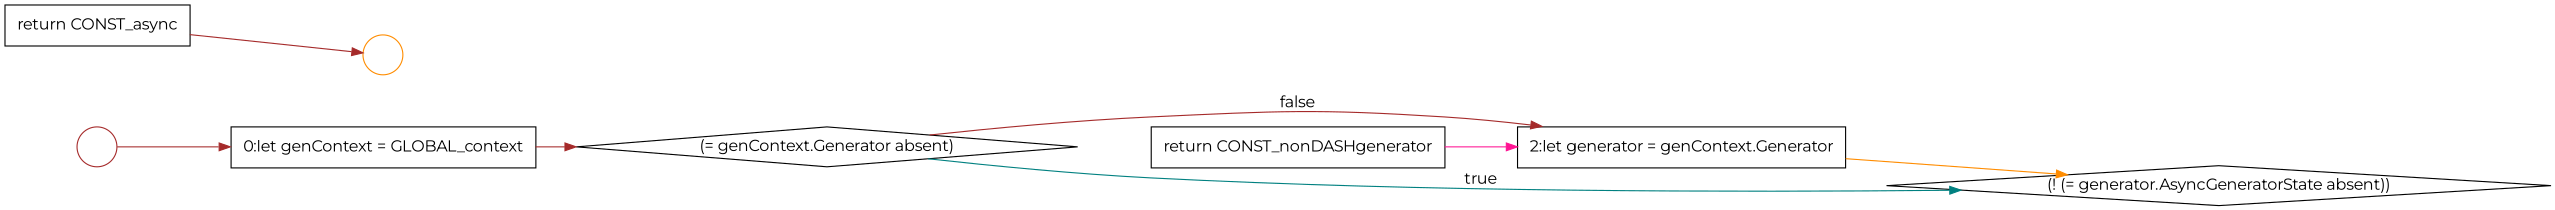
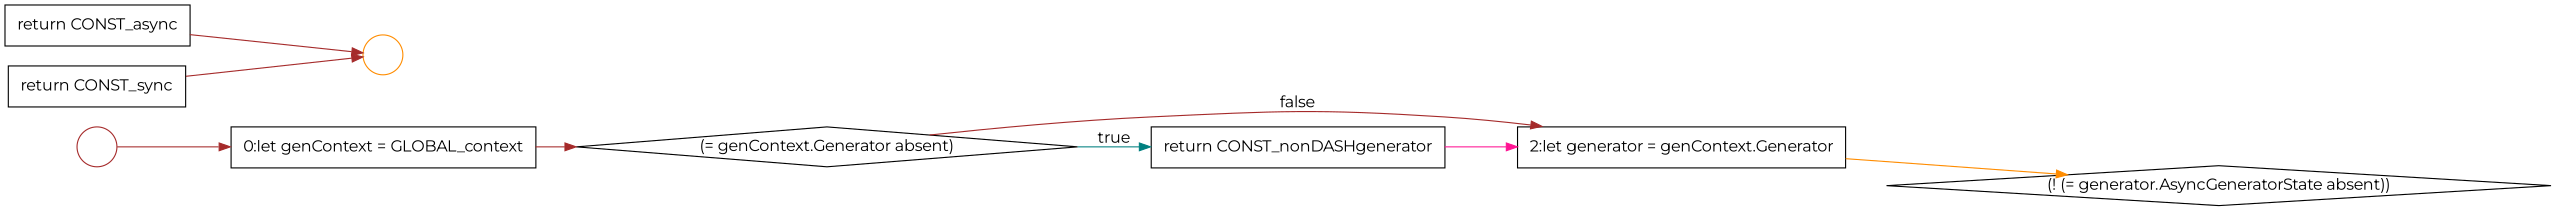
none -> (97, 86)
(1438, 188) -> (1108, 147)
